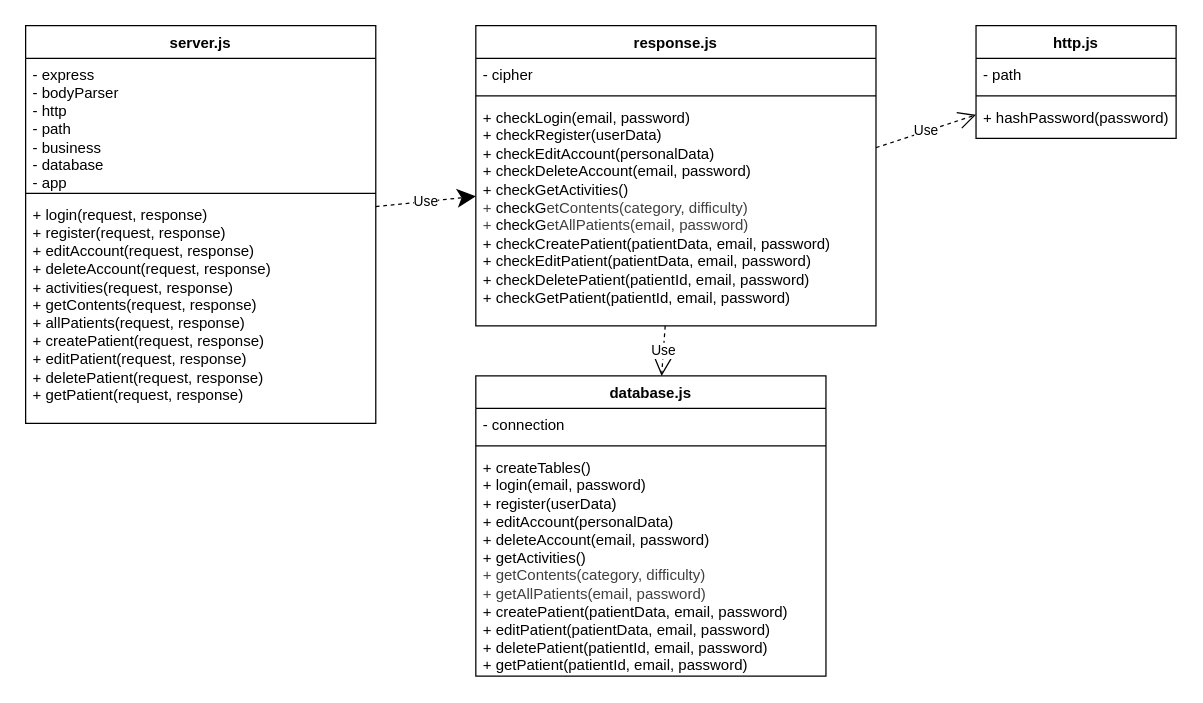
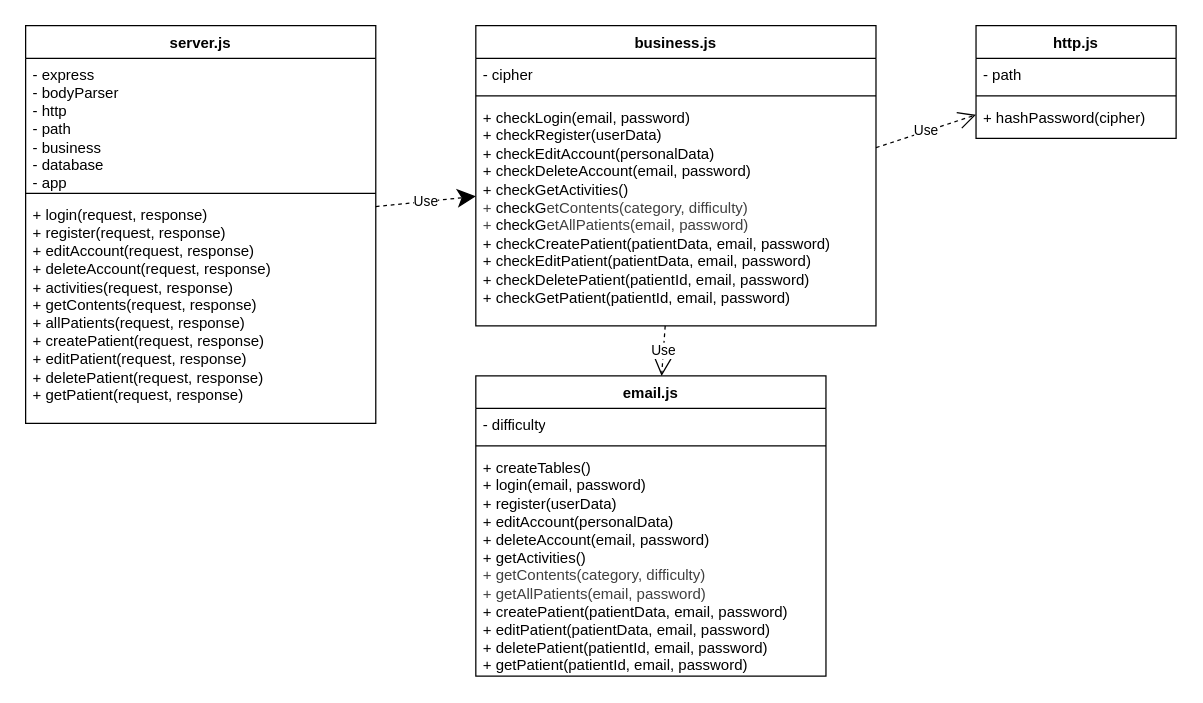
(676, 43) -> (676, 43)
(1077, 127) -> (1072, 118)
(651, 393) -> (651, 393)
(530, 426) -> (526, 426)
